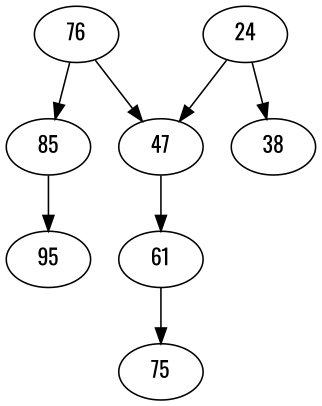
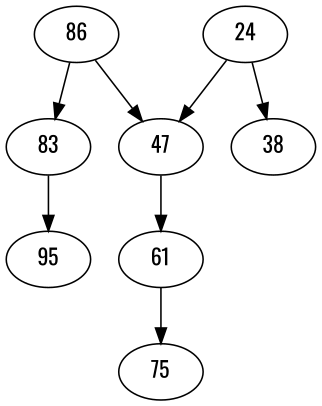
(77, 34) -> (77, 34)
(48, 147) -> (48, 147)
